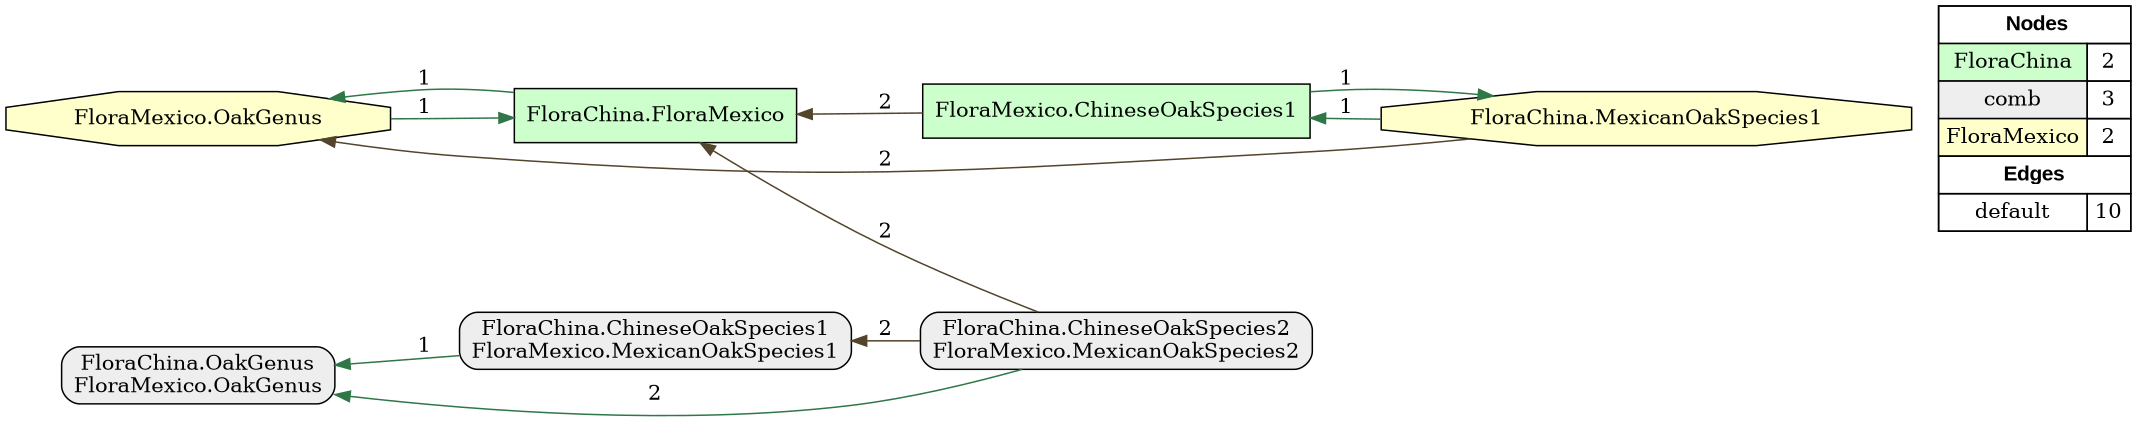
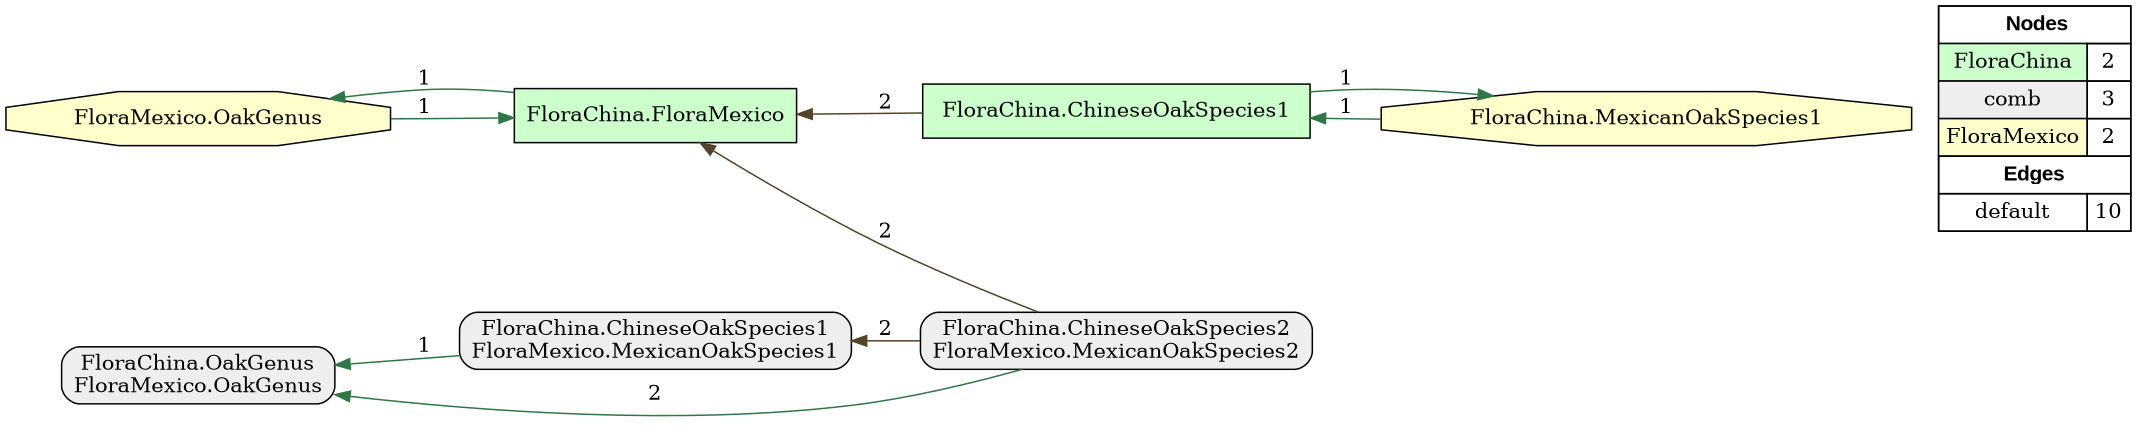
(1116, 111) -> (1116, 111)
(903, 171) -> none
